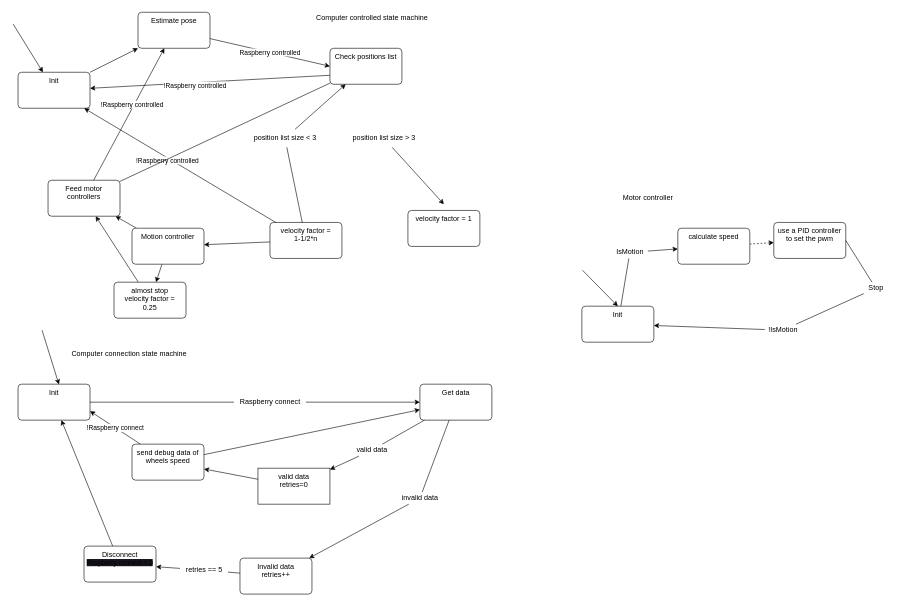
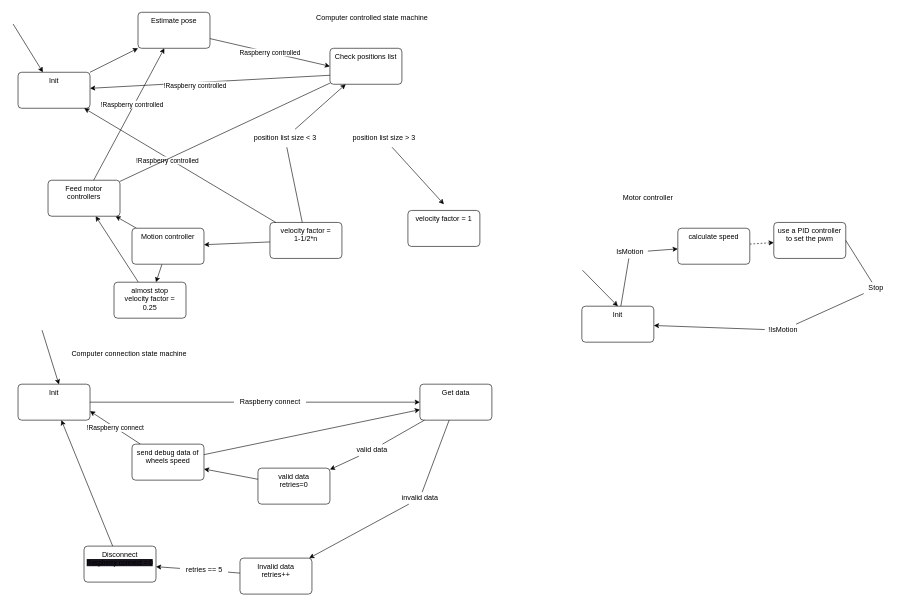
(294, 486) -> (294, 486)
